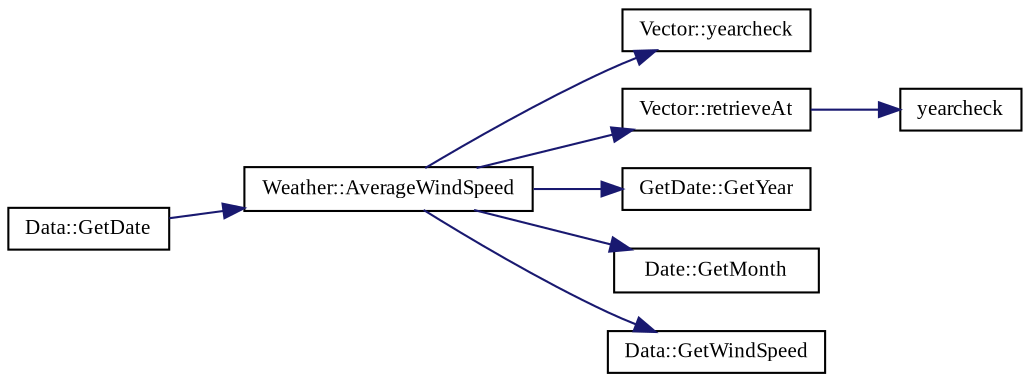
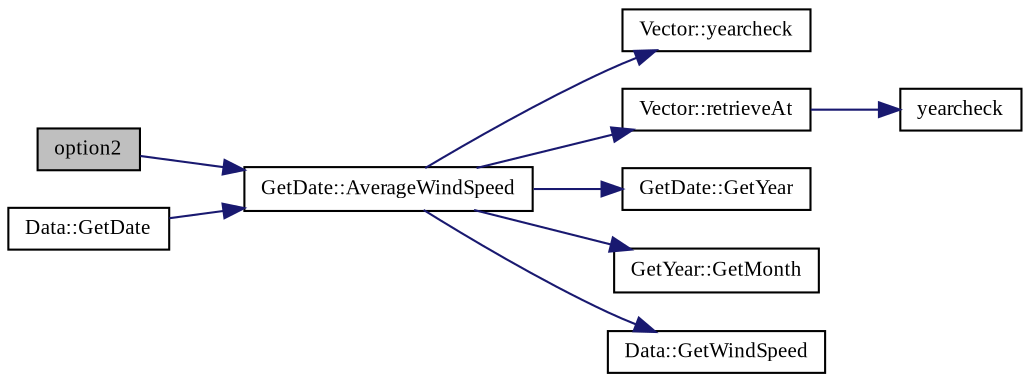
none -> (89, 149)
(389, 189) -> (389, 189)
(716, 271) -> (716, 271)
